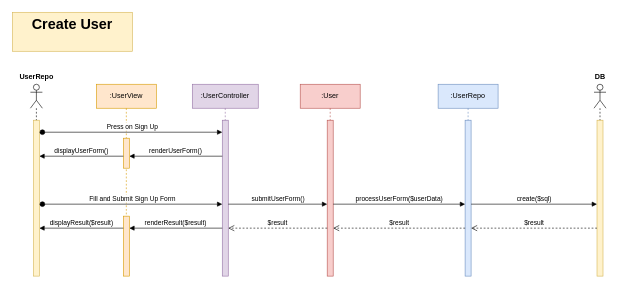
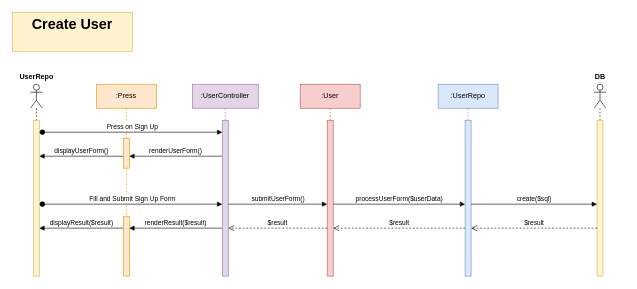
(126, 96) -> (126, 96)
